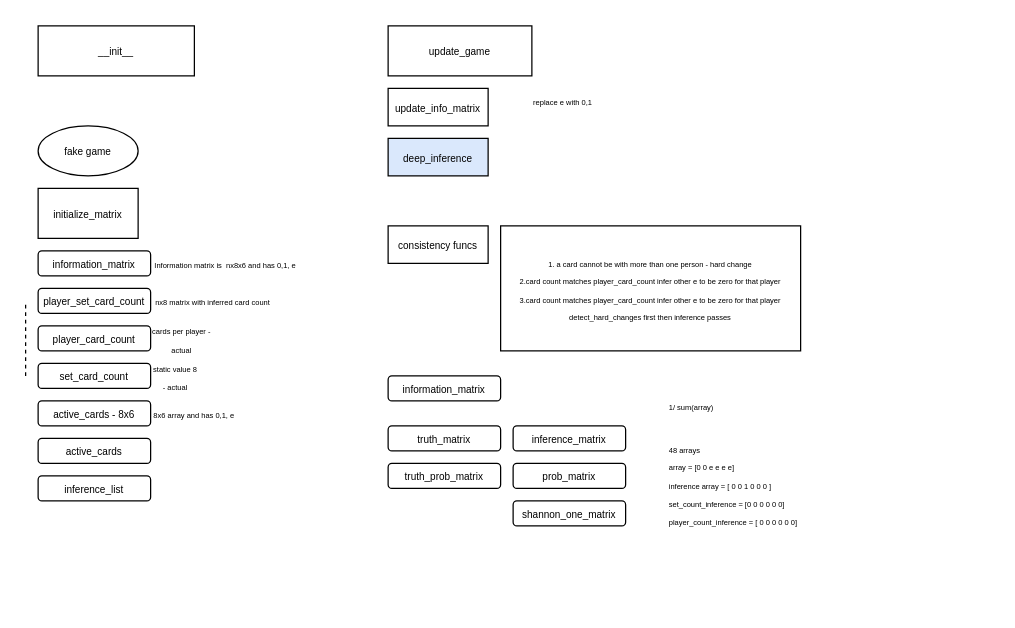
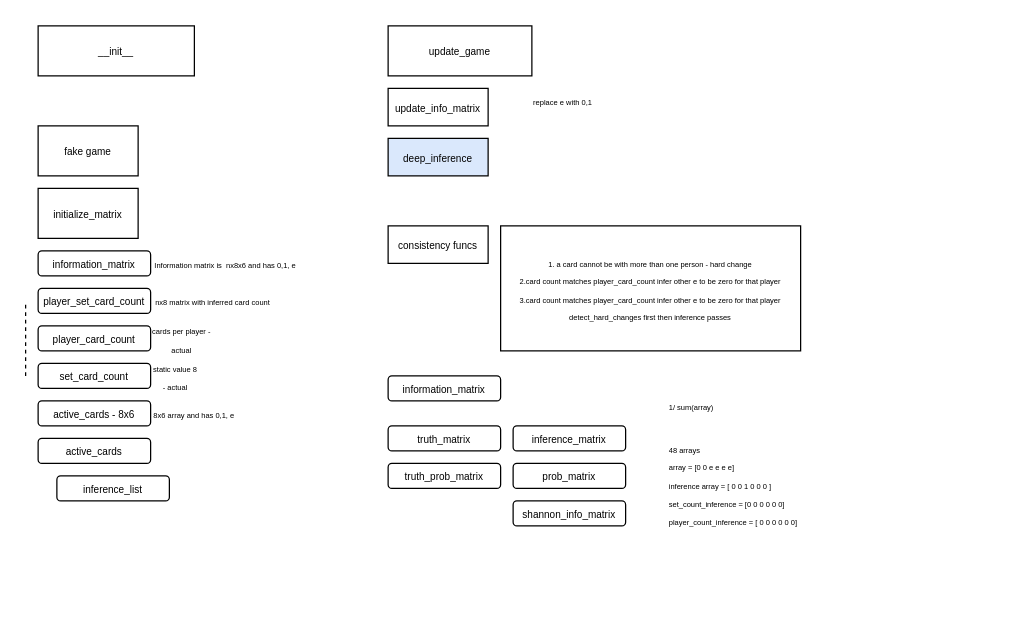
(88, 151) -> (88, 151)
(94, 488) -> (113, 488)
(569, 513) -> (569, 513)
